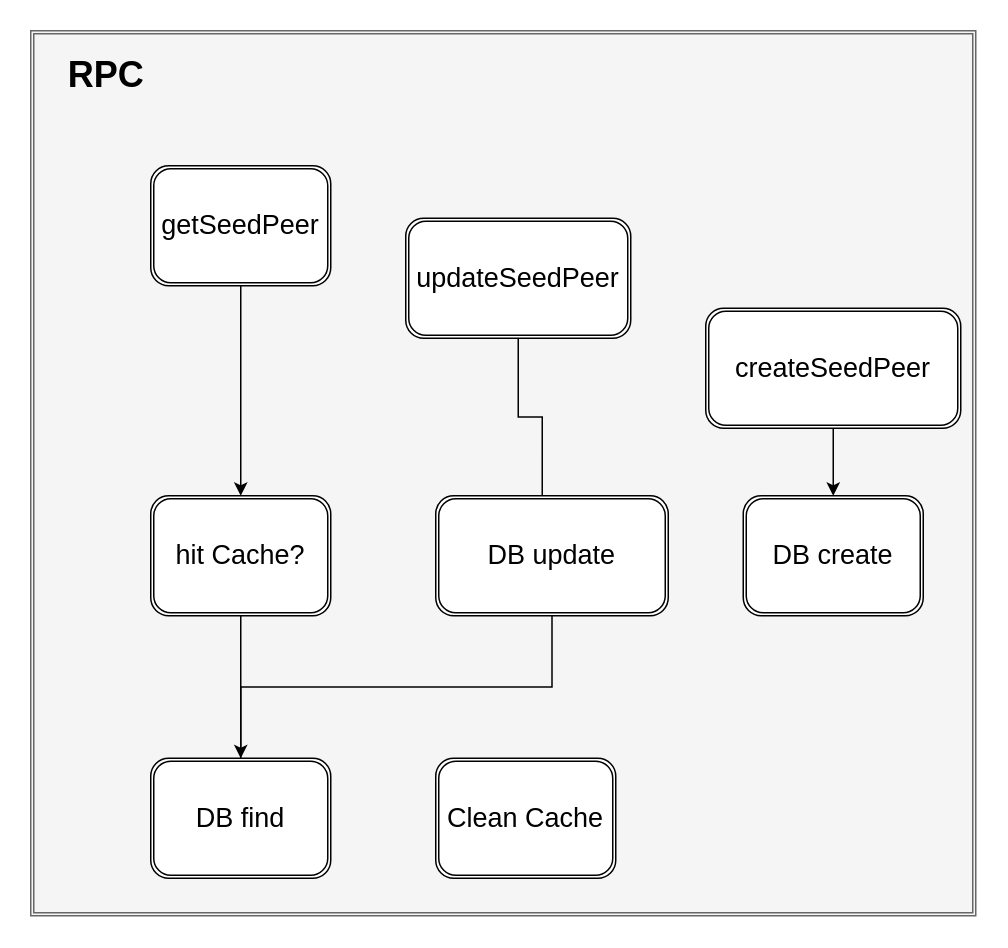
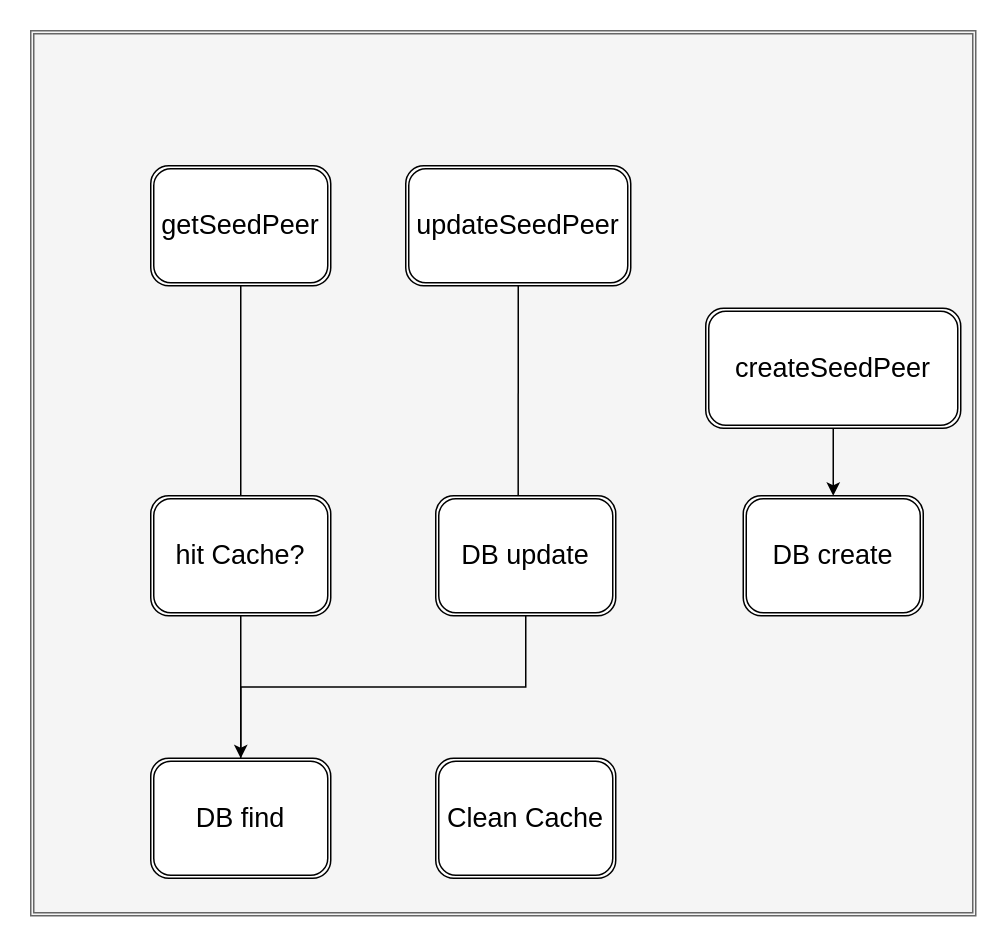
(106, 76) -> none
(518, 278) -> (518, 226)
(241, 484) -> (241, 488)
(552, 556) -> (526, 556)
